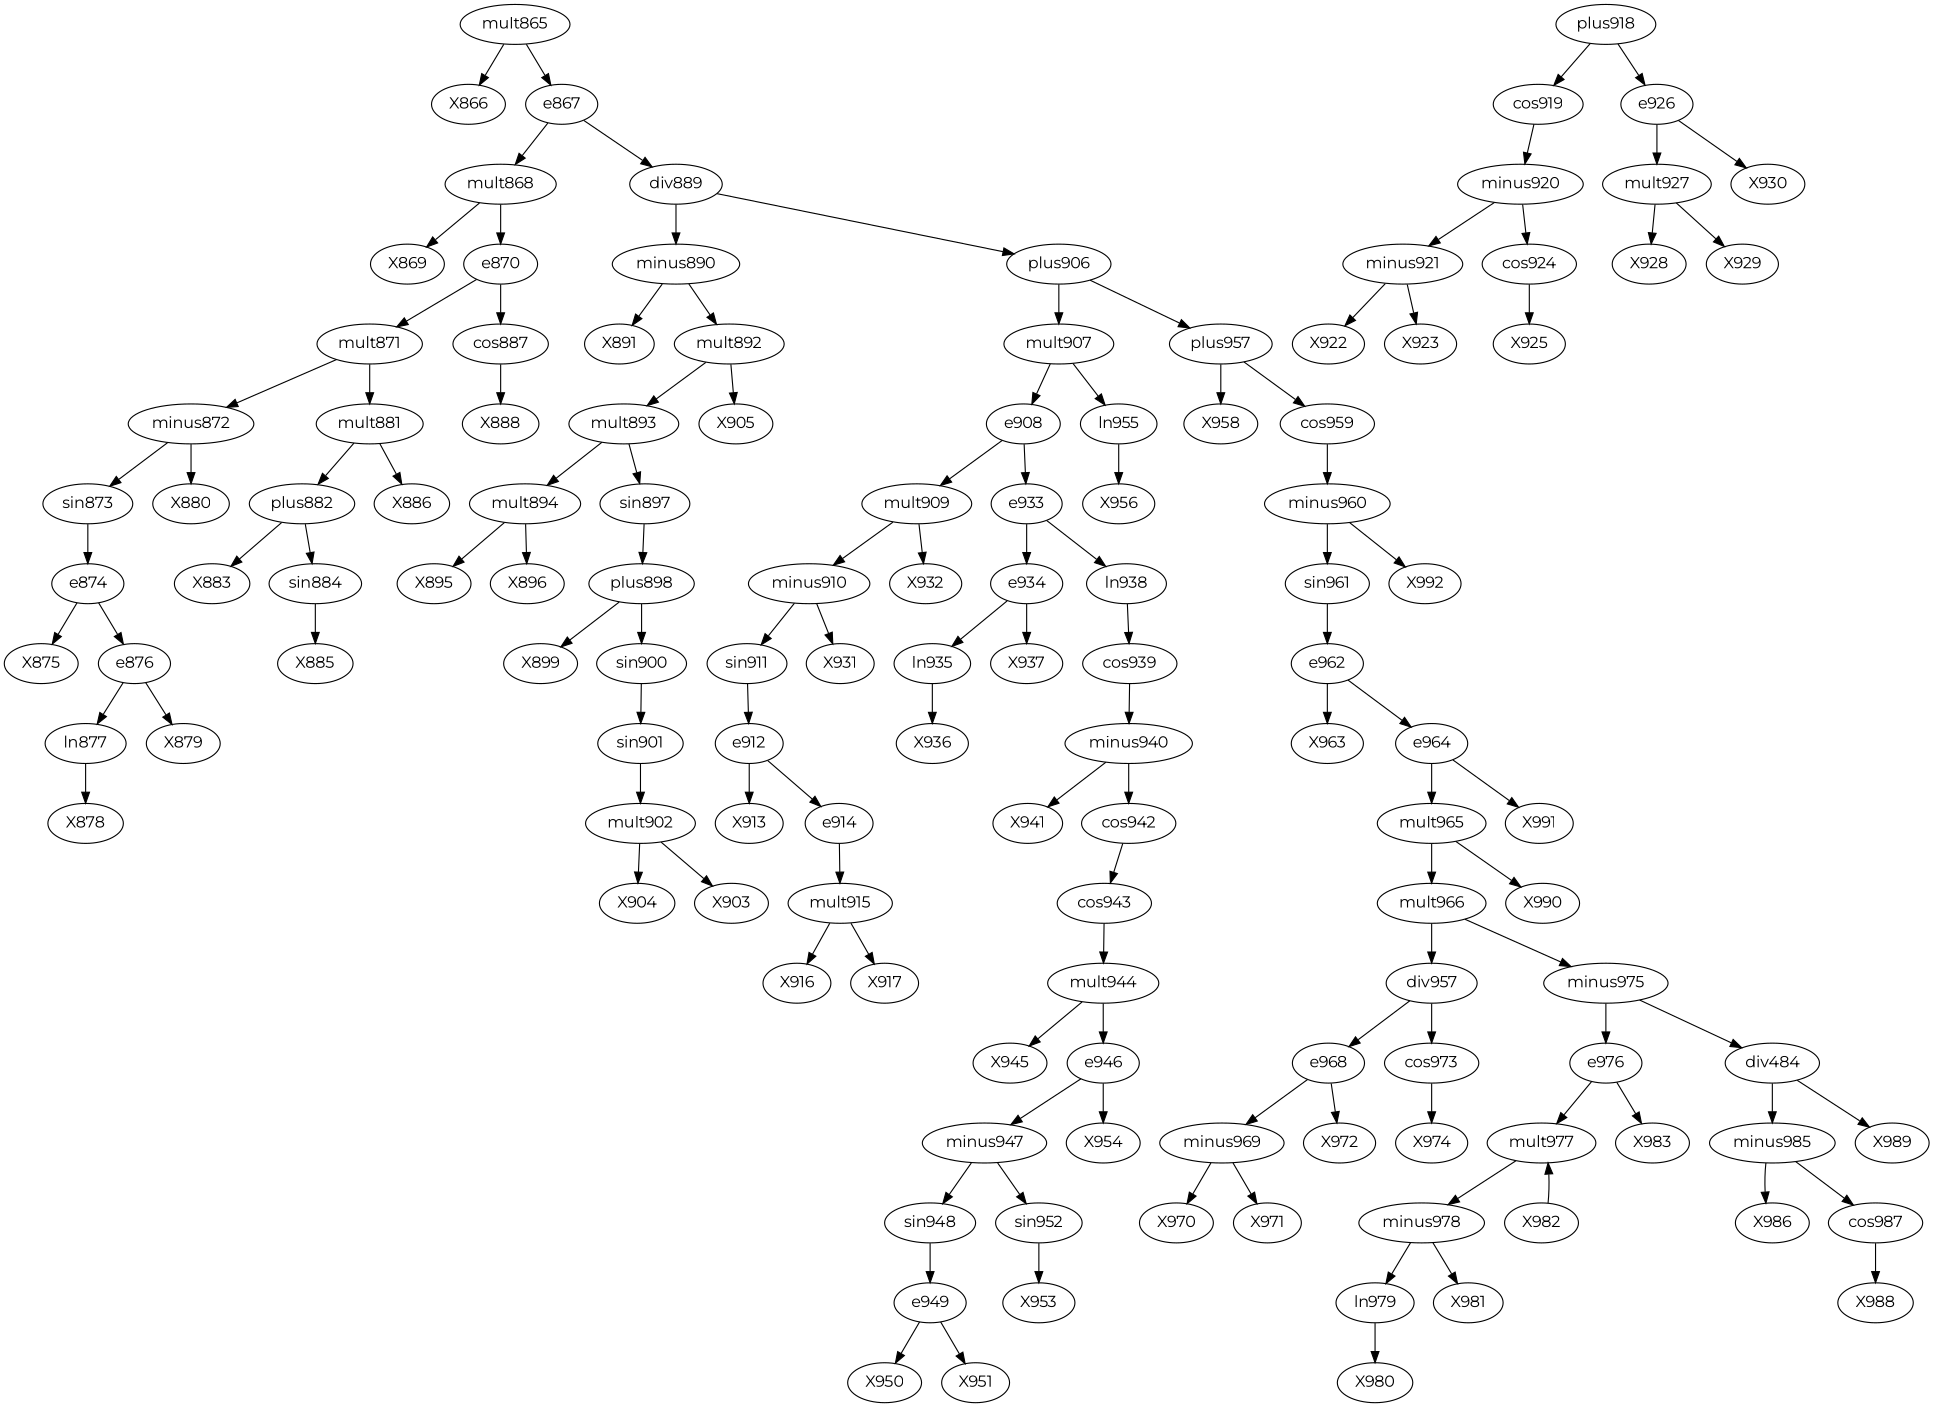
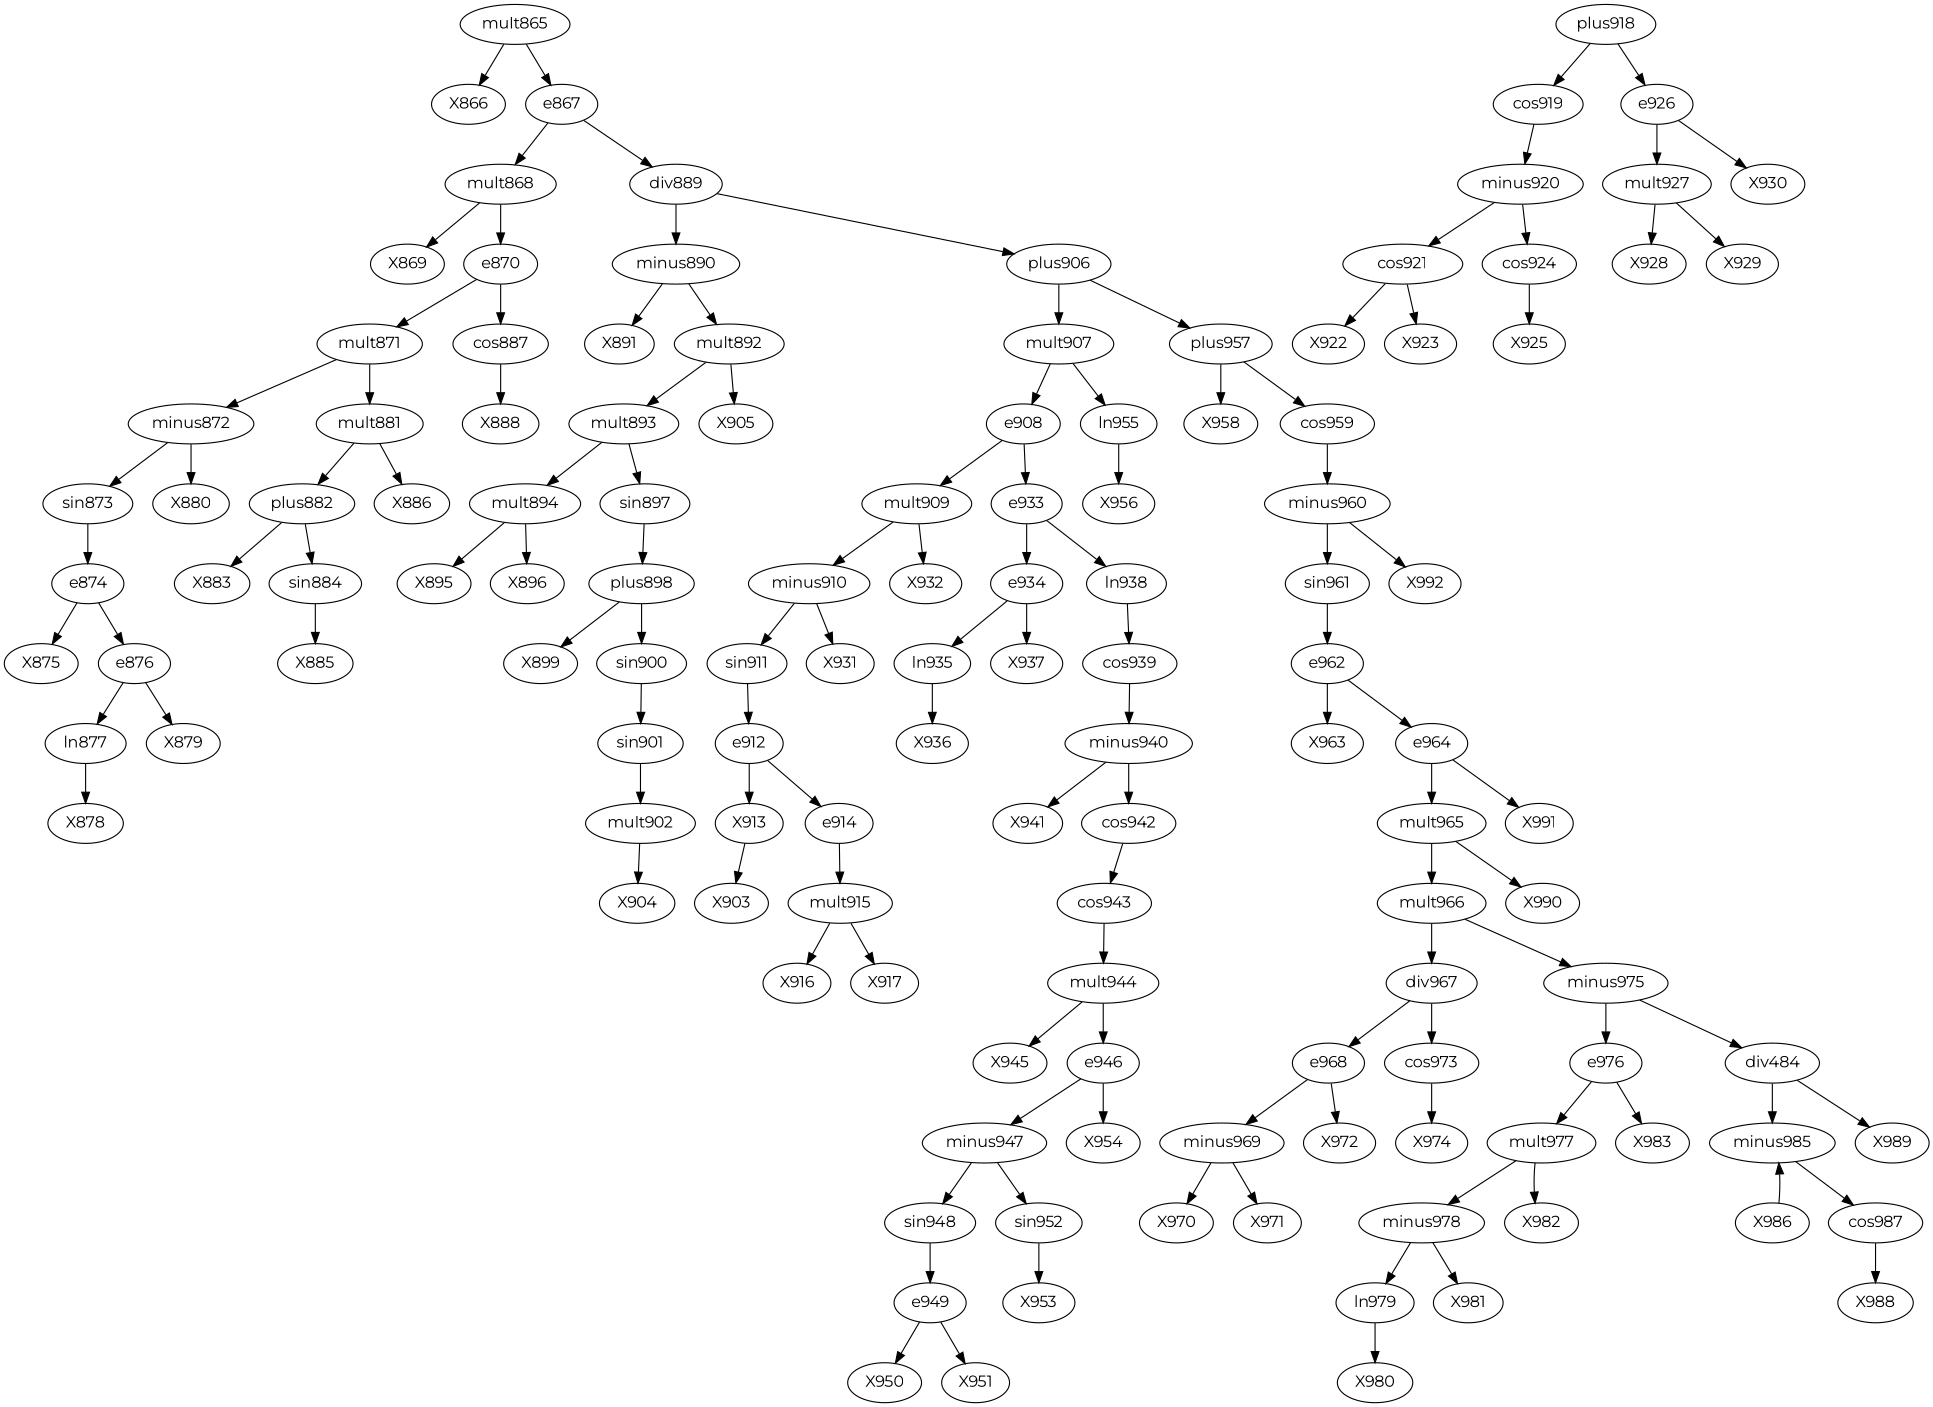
(1403, 264) -> (1403, 264)
(682, 860) -> (742, 858)
(1432, 983) -> (1432, 983)
(1765, 1177) -> (1780, 1189)
(1549, 1189) -> (1534, 1177)
